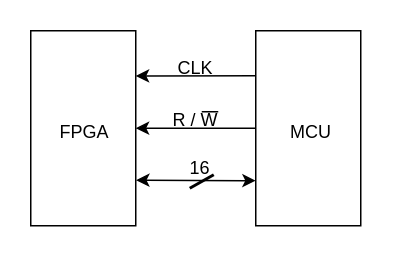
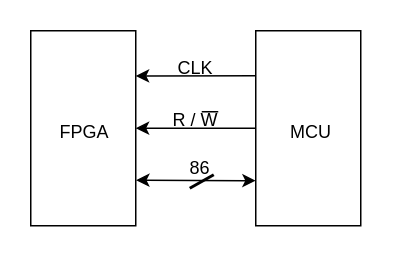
(200, 169) -> (200, 169)
